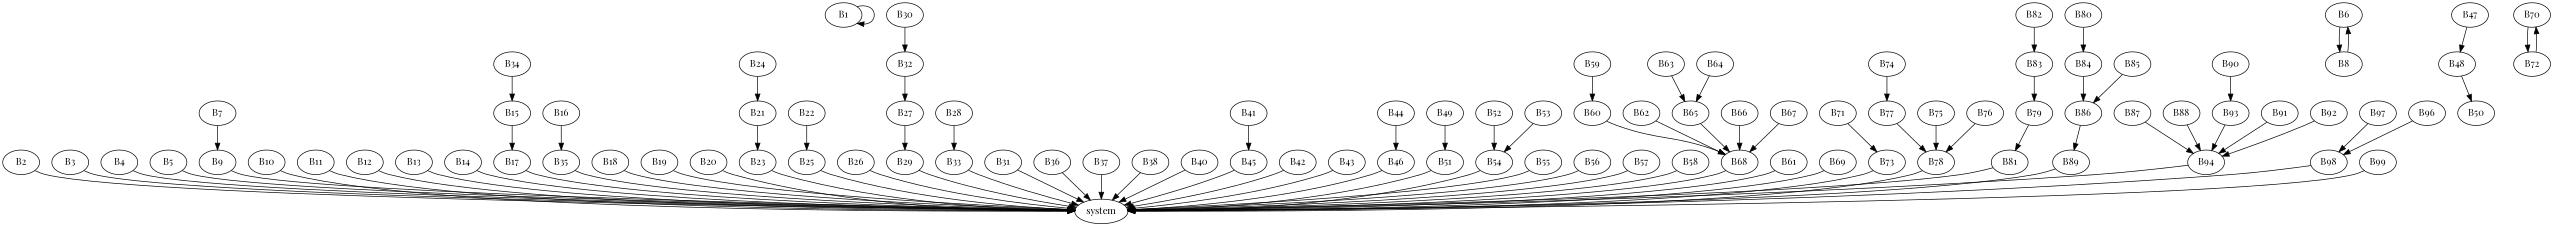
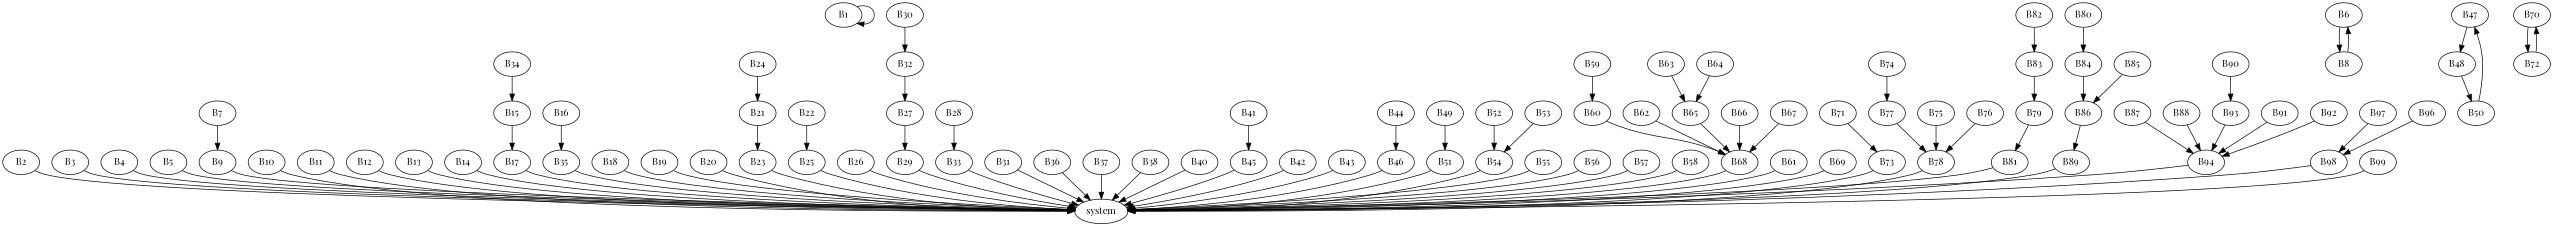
none -> (2483, 67)
